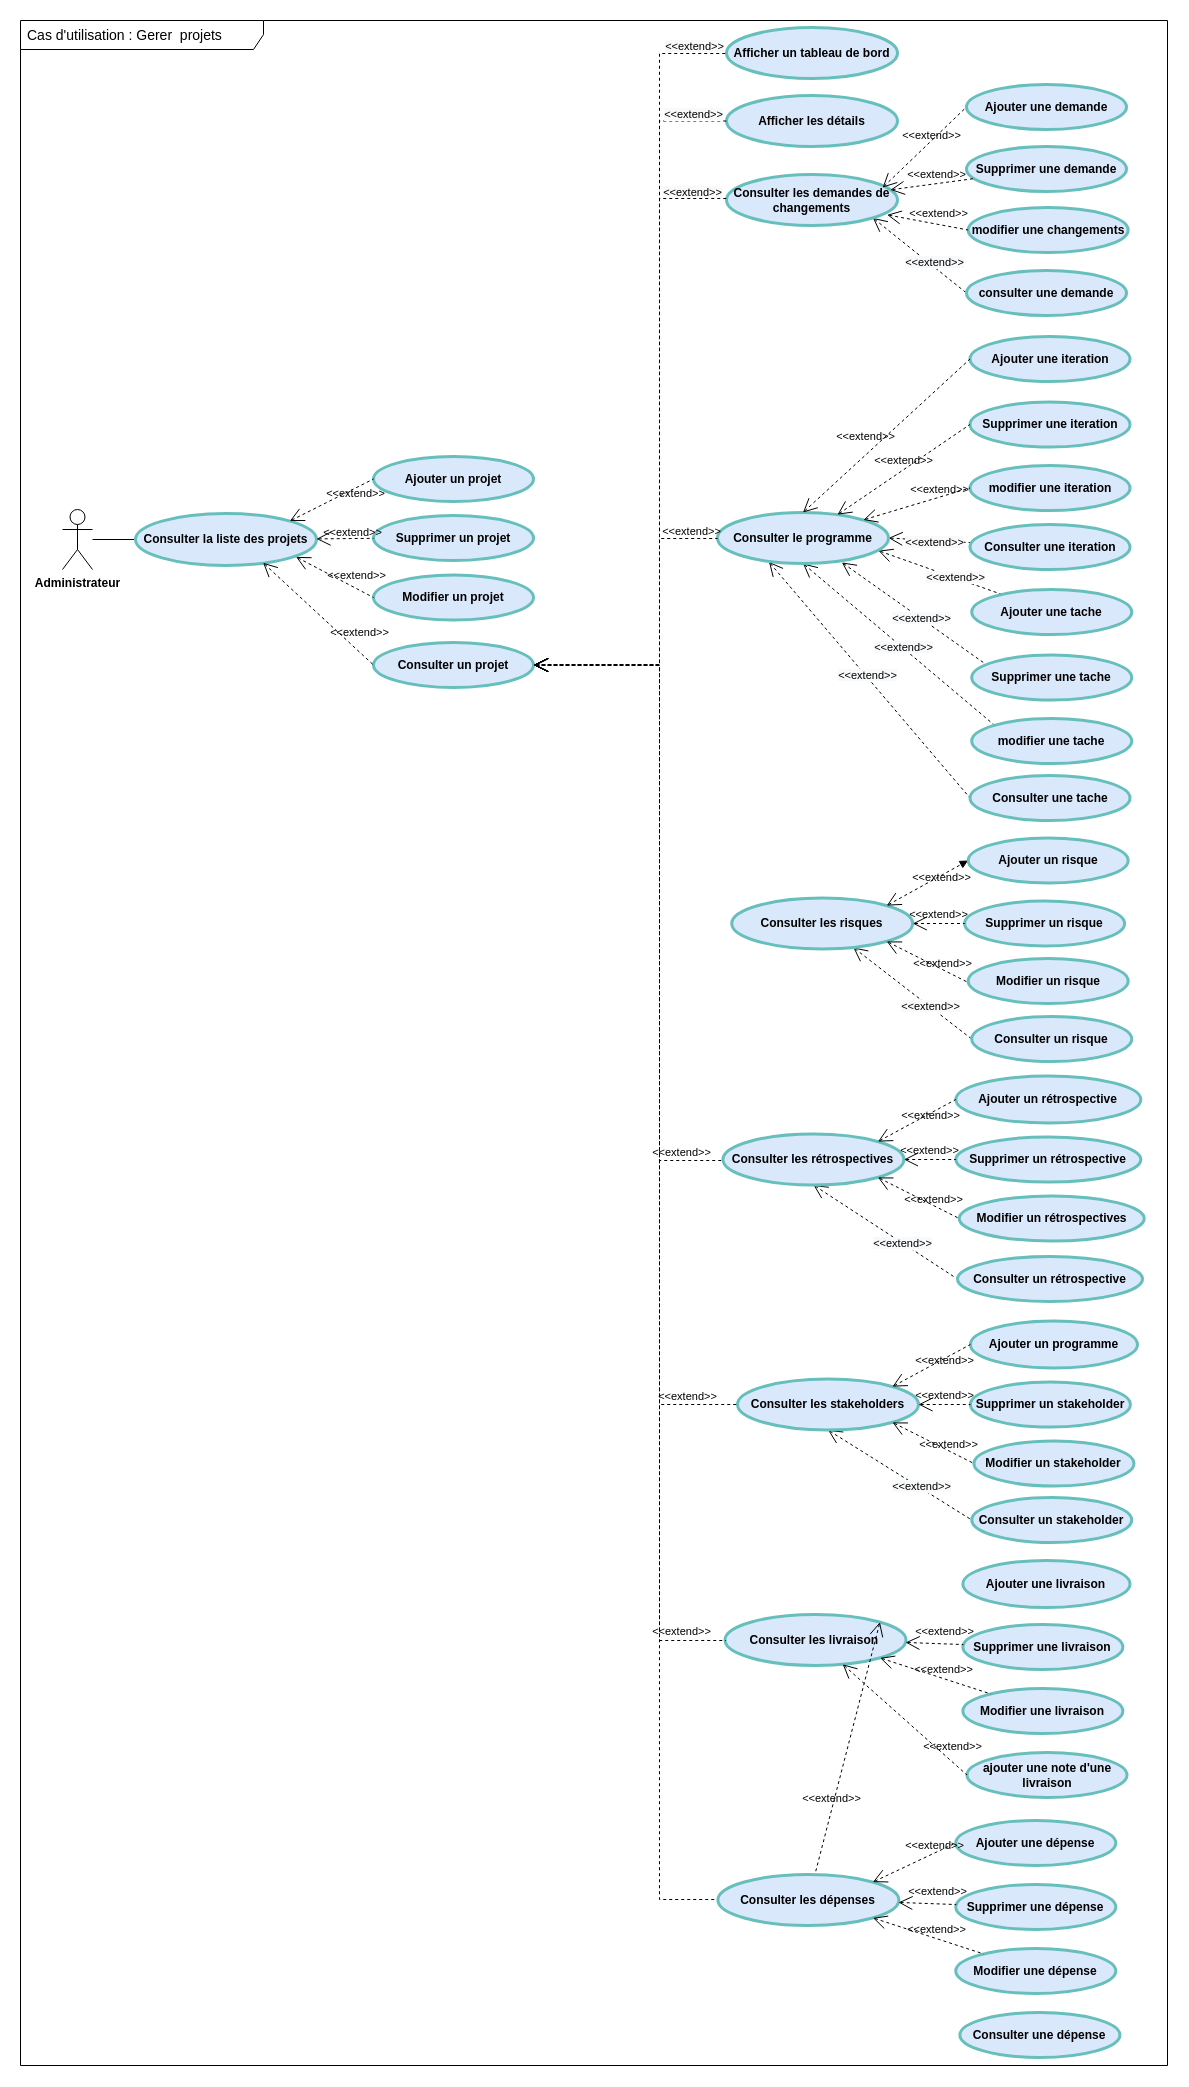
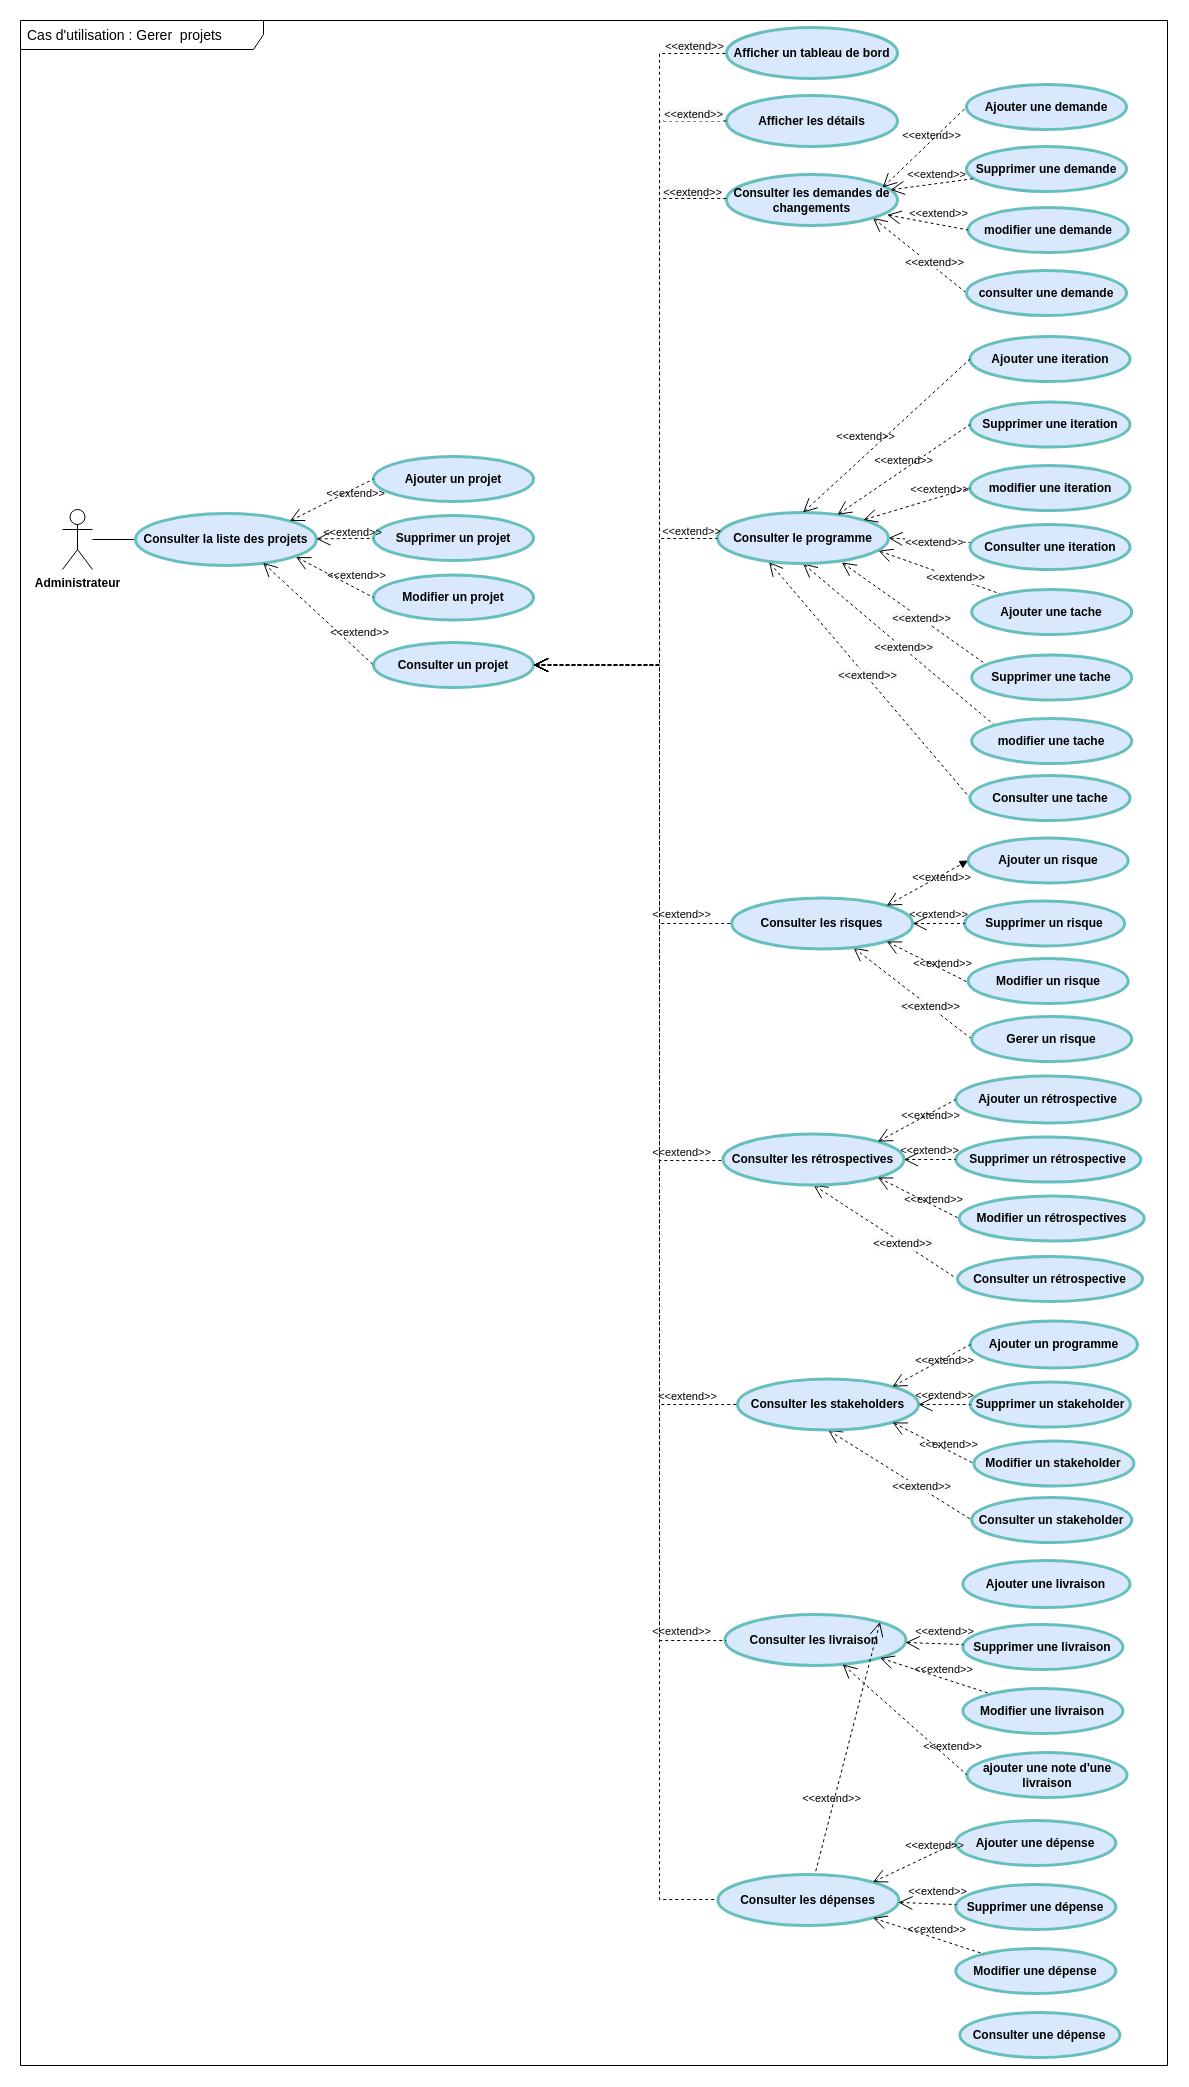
(1049, 231) -> (1049, 231)
none -> (696, 924)
(1052, 1040) -> (1052, 1040)
